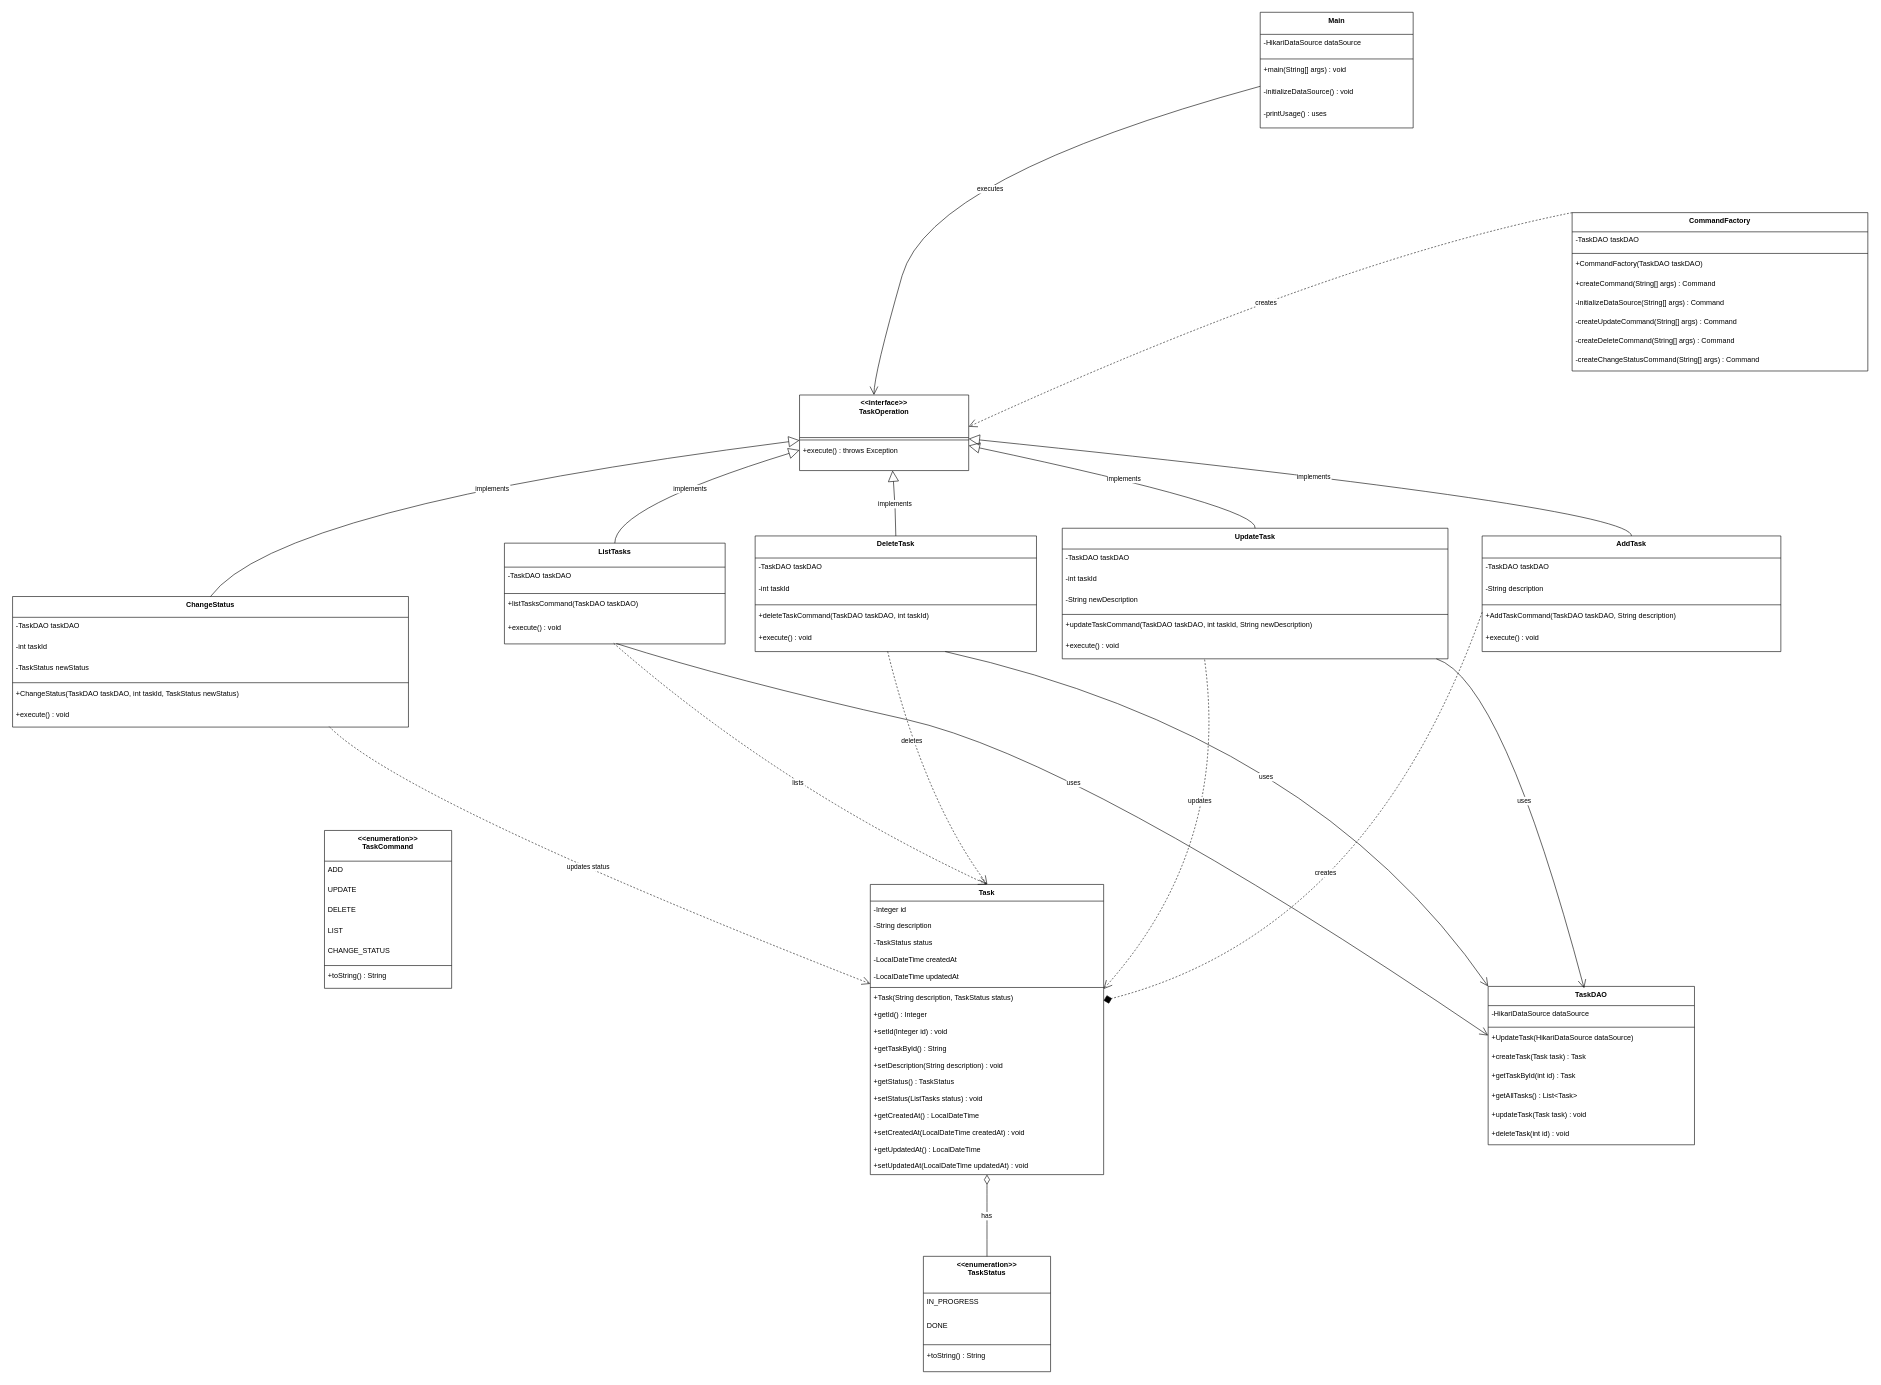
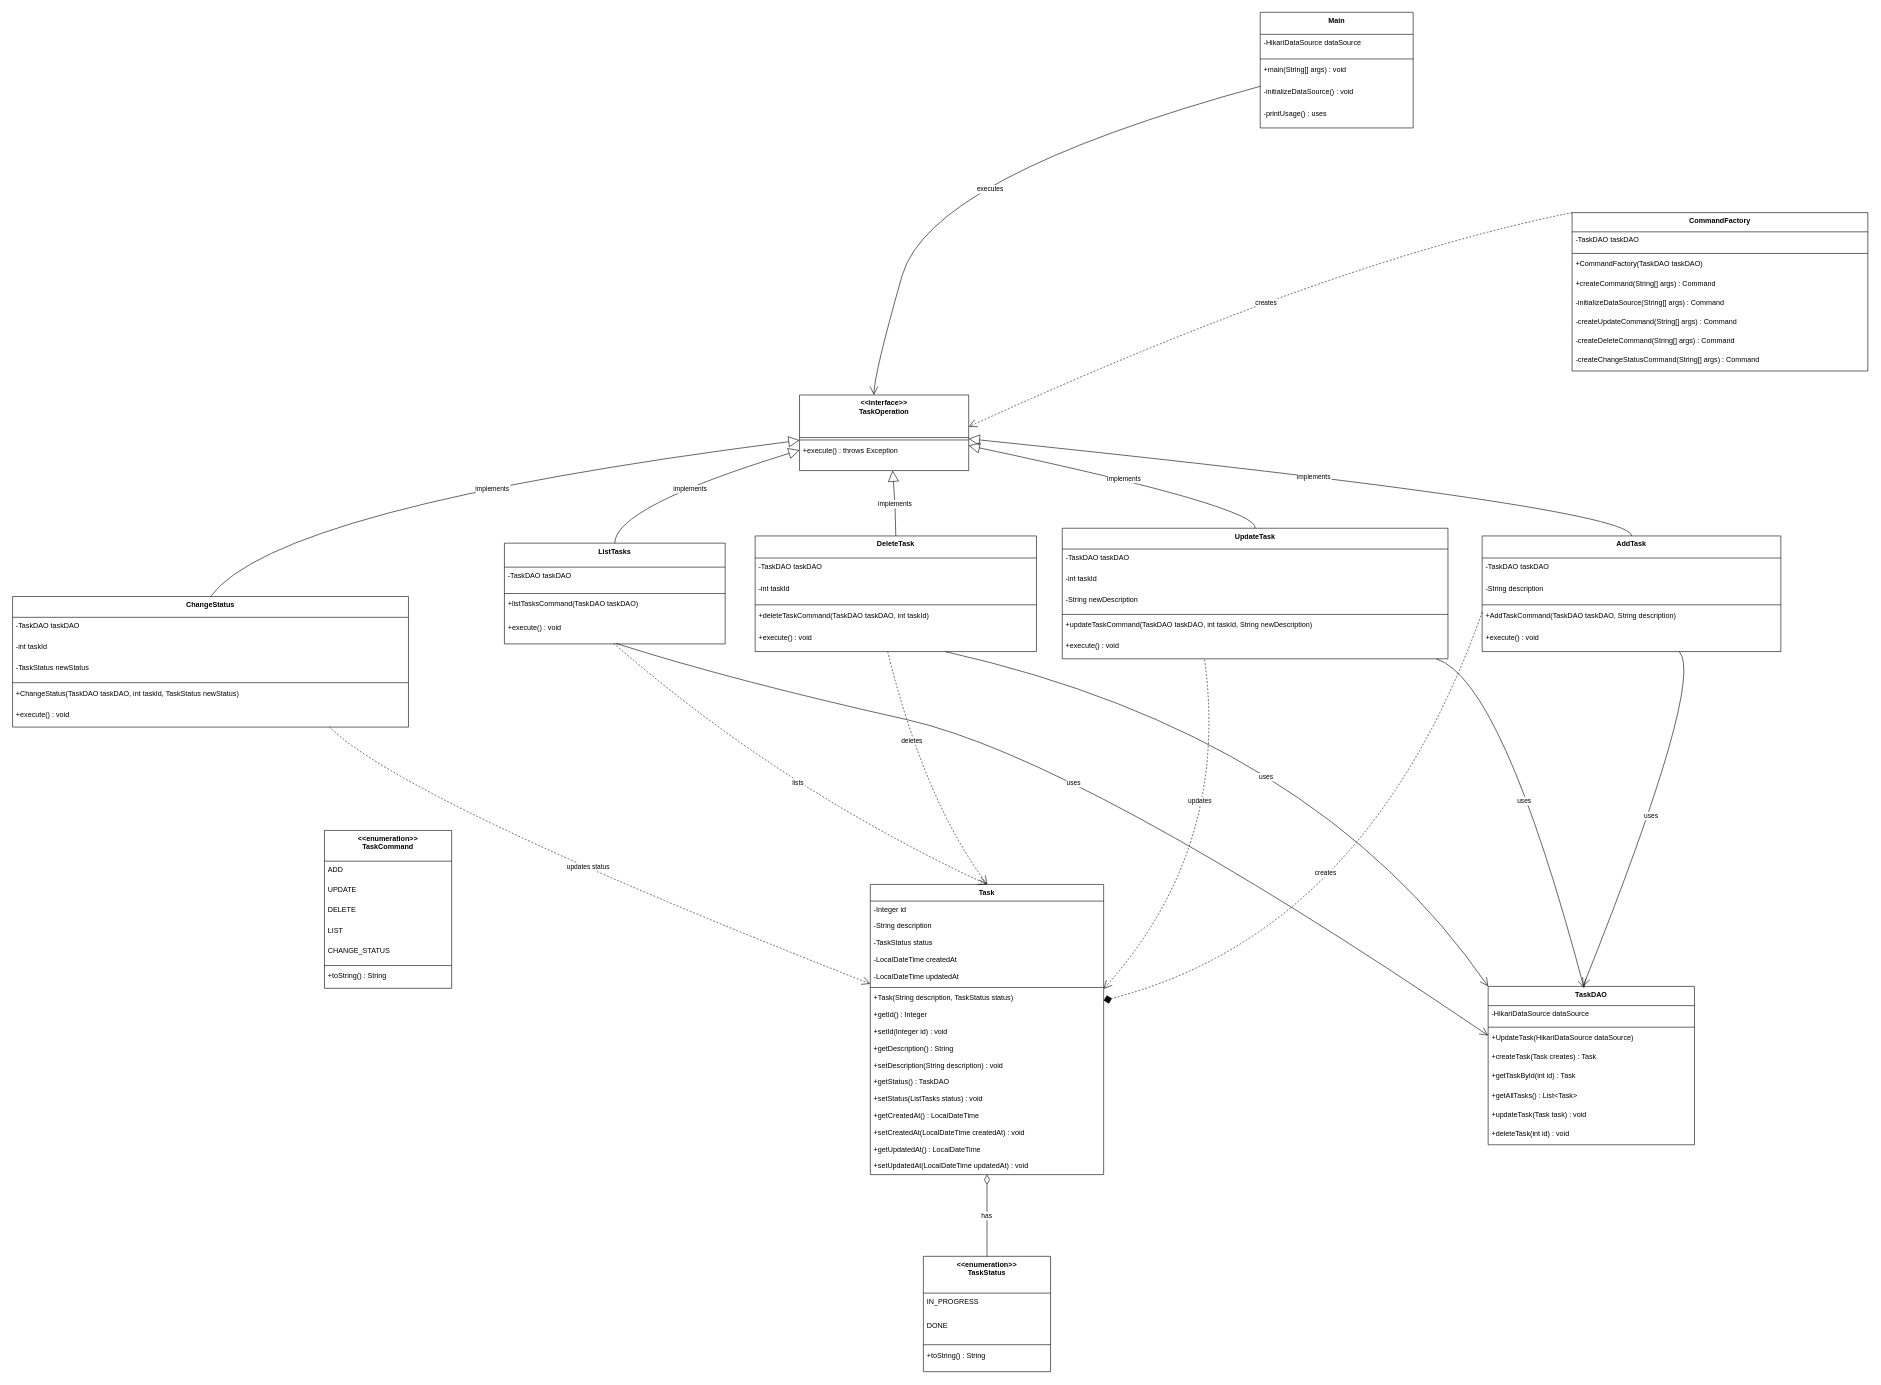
none -> (1645, 823)
(916, 1049) -> (920, 1049)
(1546, 1057) -> (1552, 1057)
(921, 1082) -> (915, 1082)
